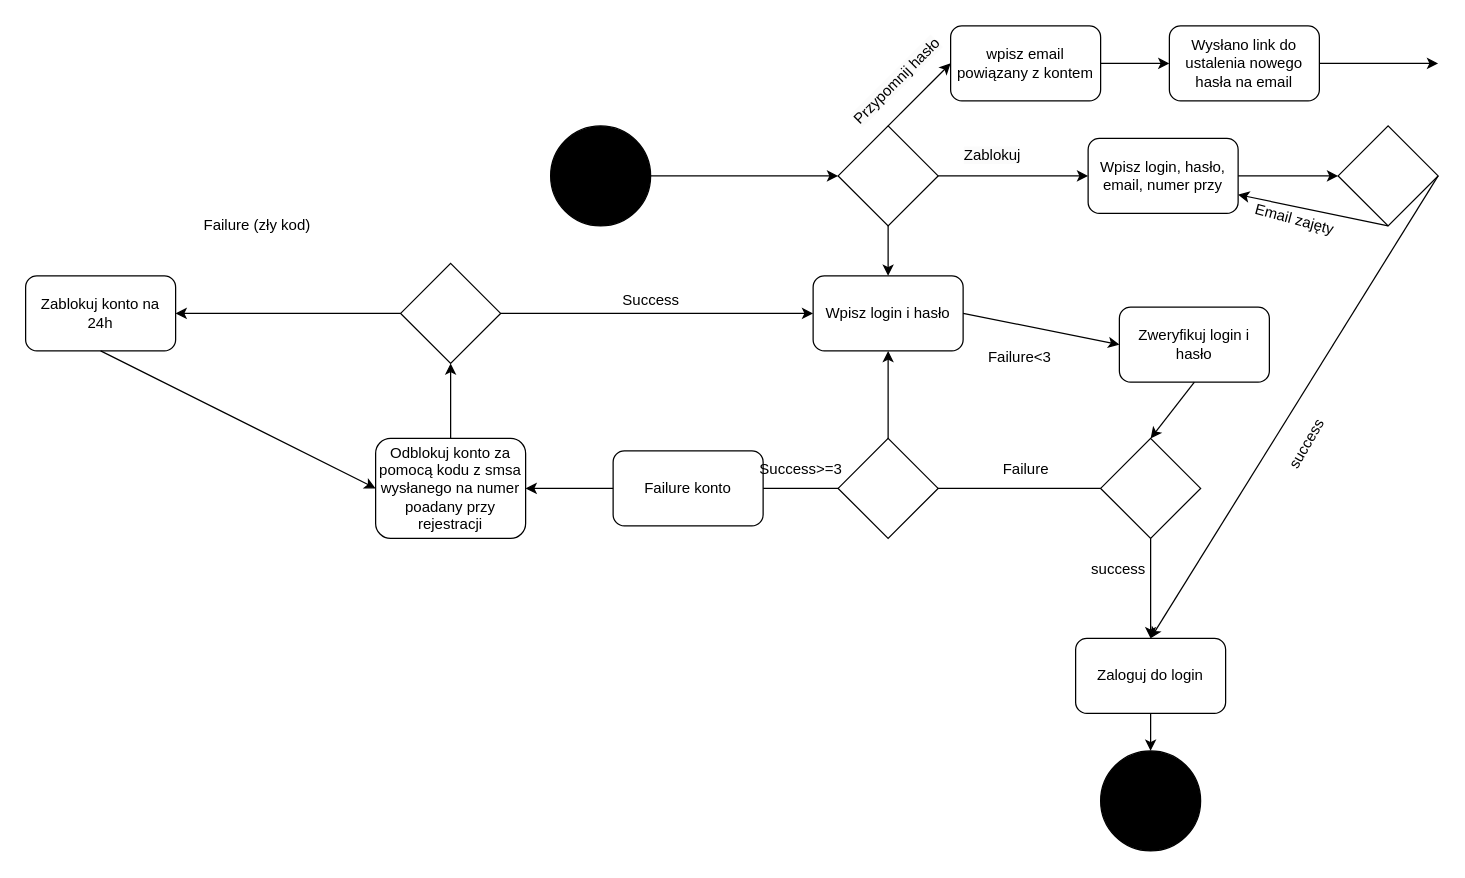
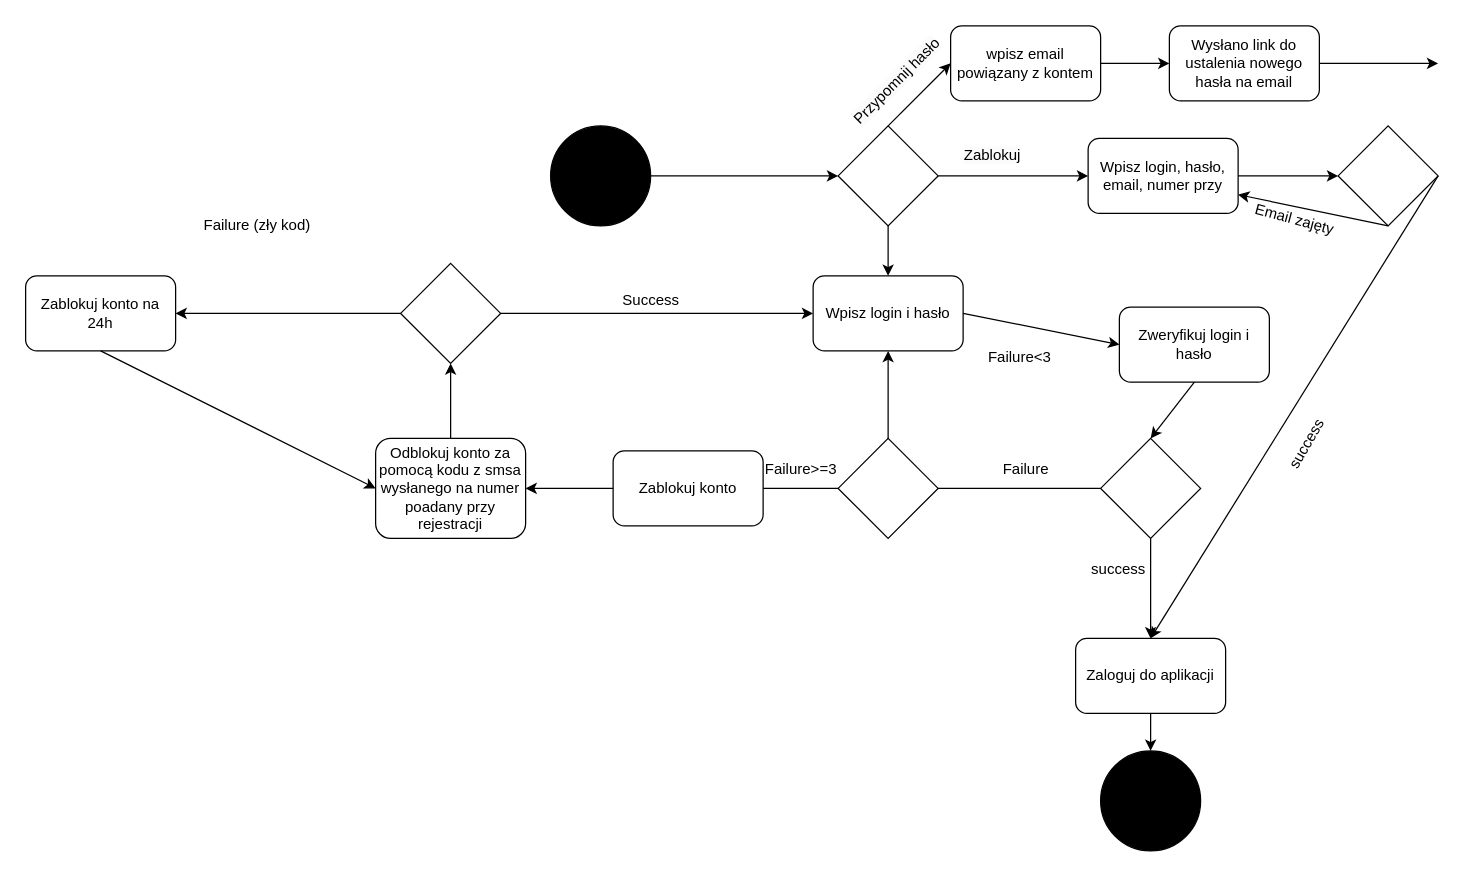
(801, 469) -> (801, 469)
(688, 488) -> (688, 488)
(1151, 676) -> (1151, 676)
